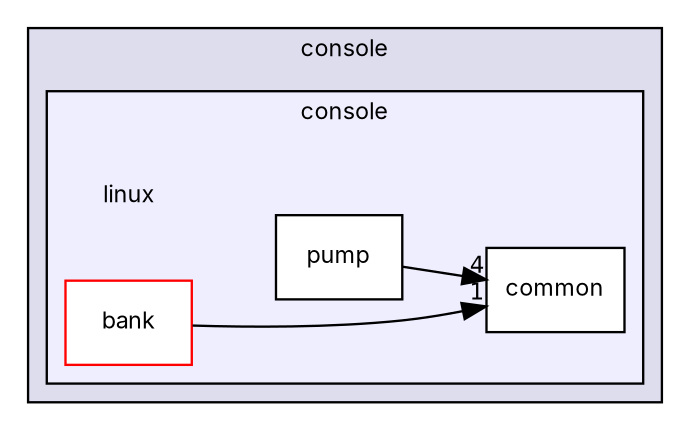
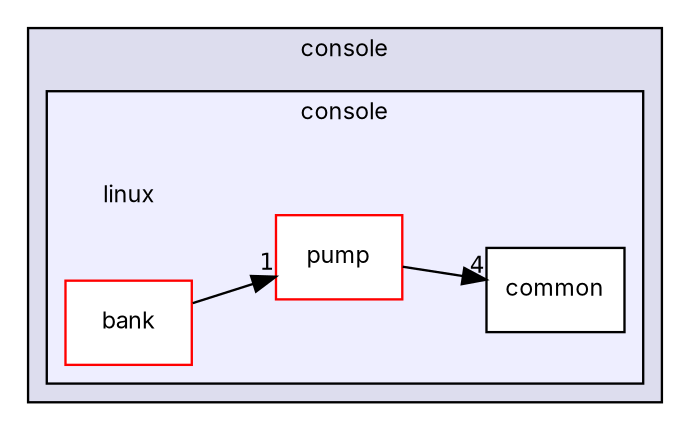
(339, 257) -> (339, 257)
(328, 325) -> (223, 293)
